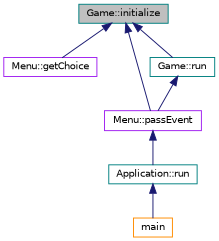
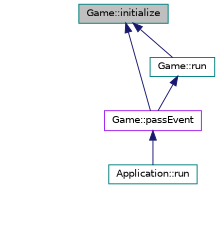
(50, 67) -> none
(153, 121) -> (153, 121)
(153, 228) -> none
